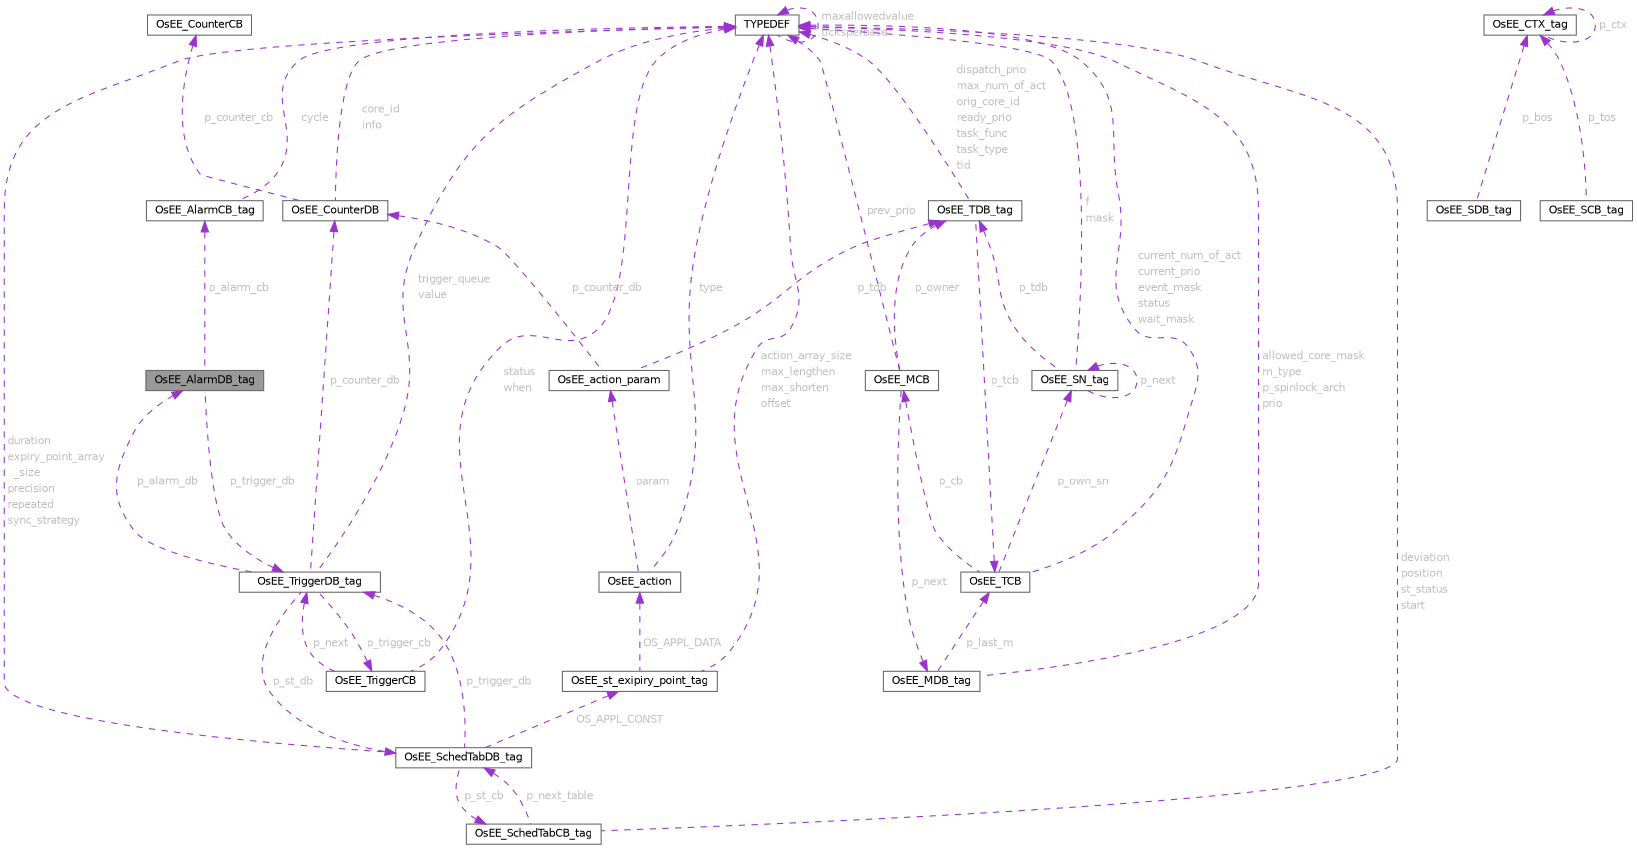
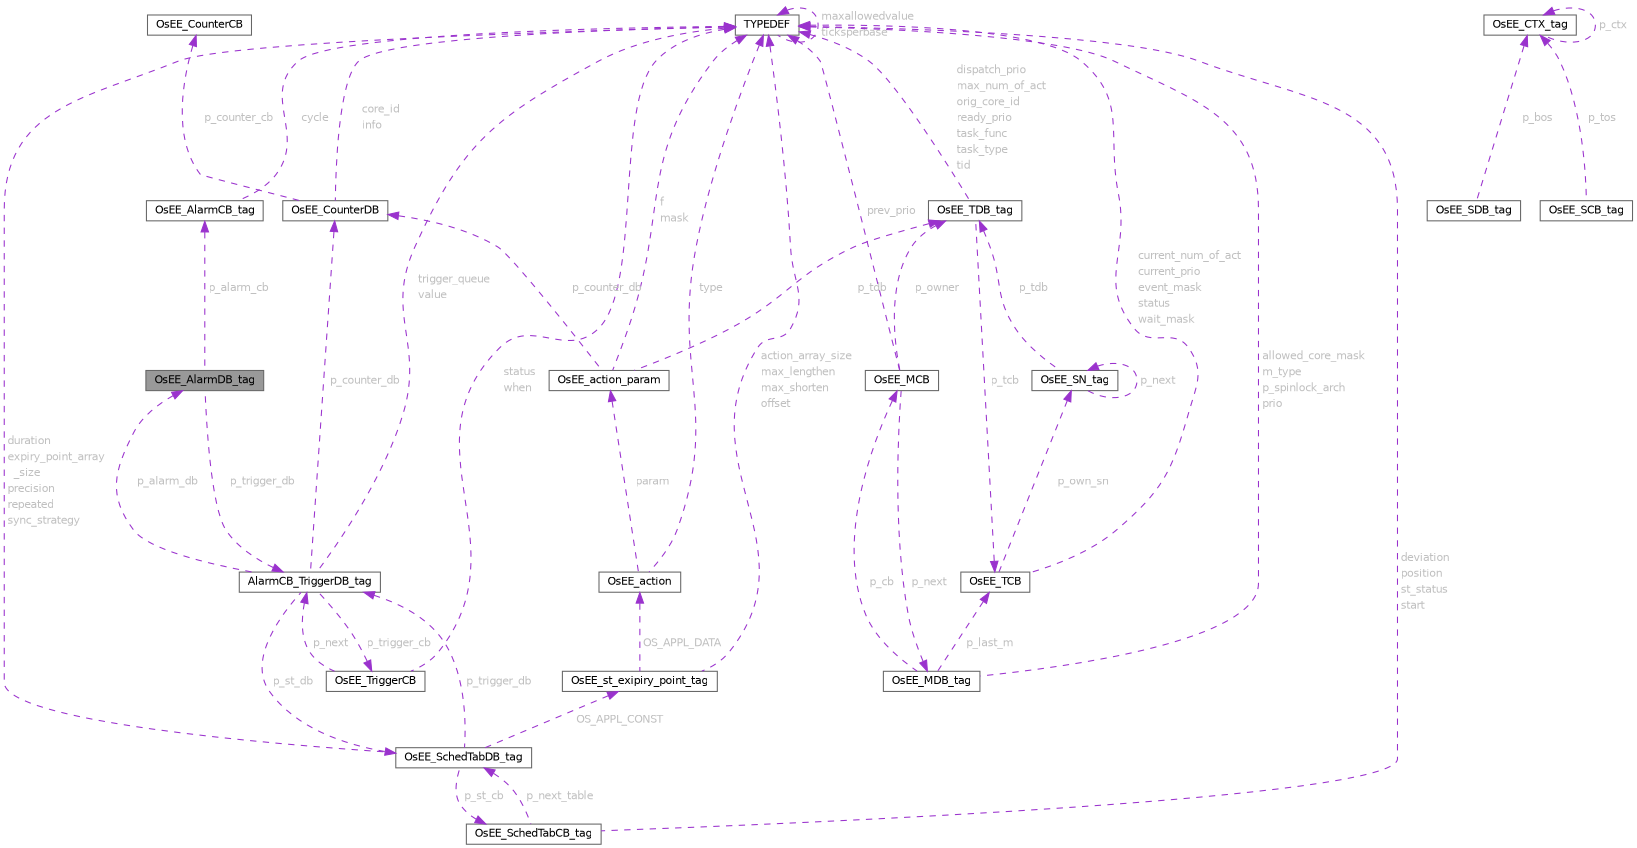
(1067, 92) -> (656, 196)
(925, 497) -> (855, 544)
(310, 582) -> (310, 582)
